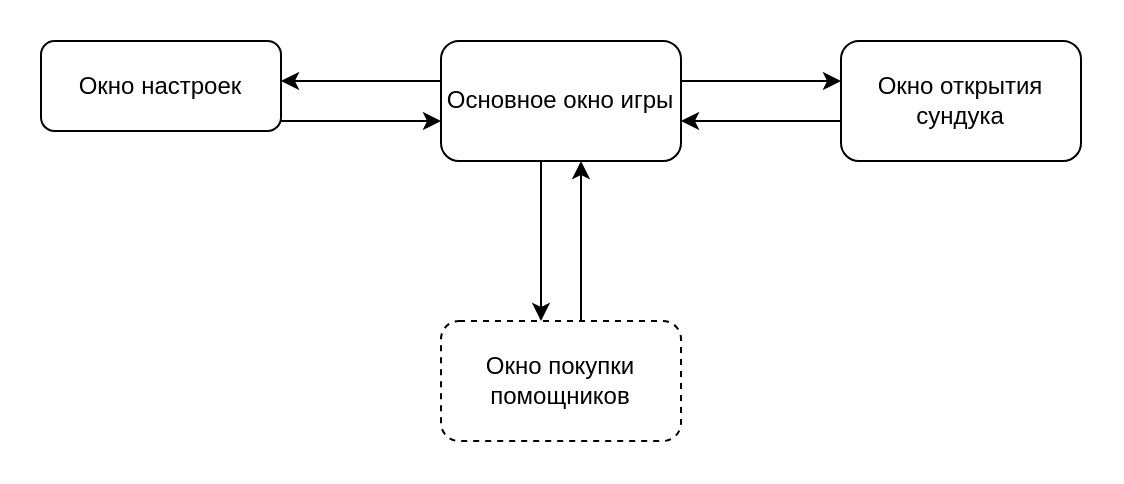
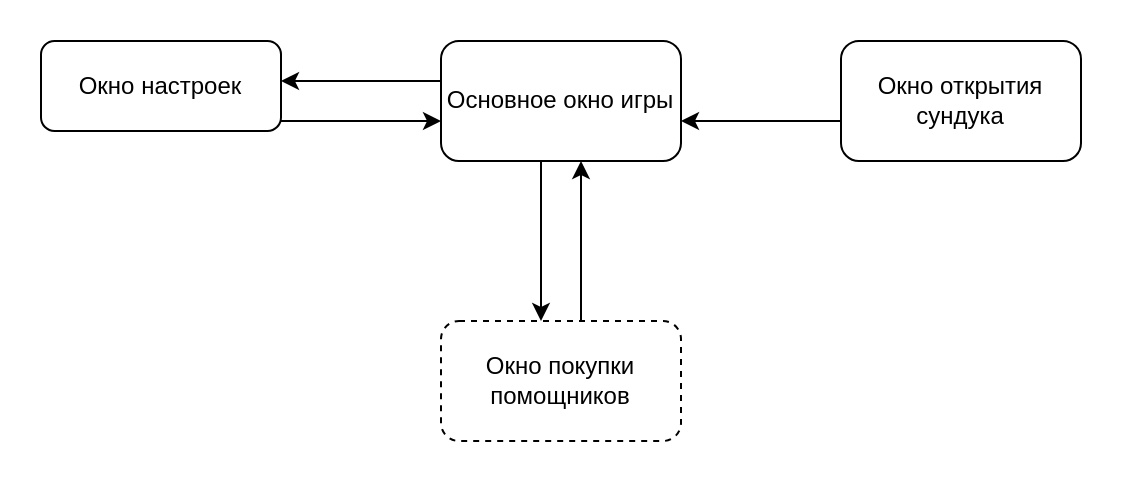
(754, 81) -> none
